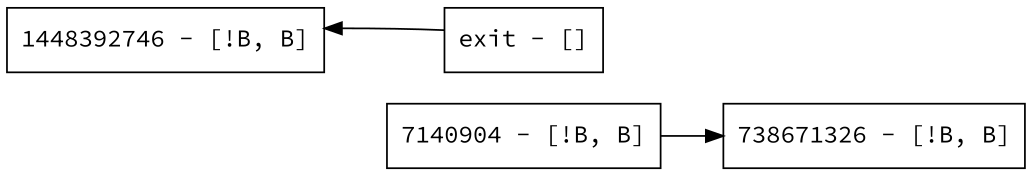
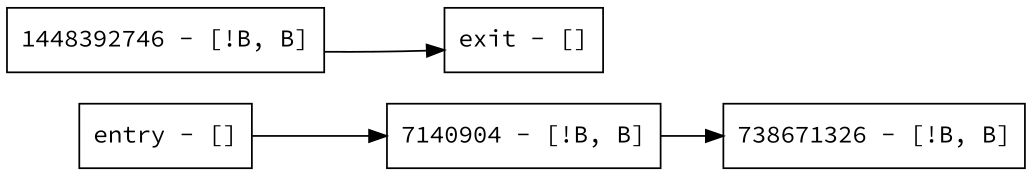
(393, 29) -> (376, 52)
none -> (166, 136)
